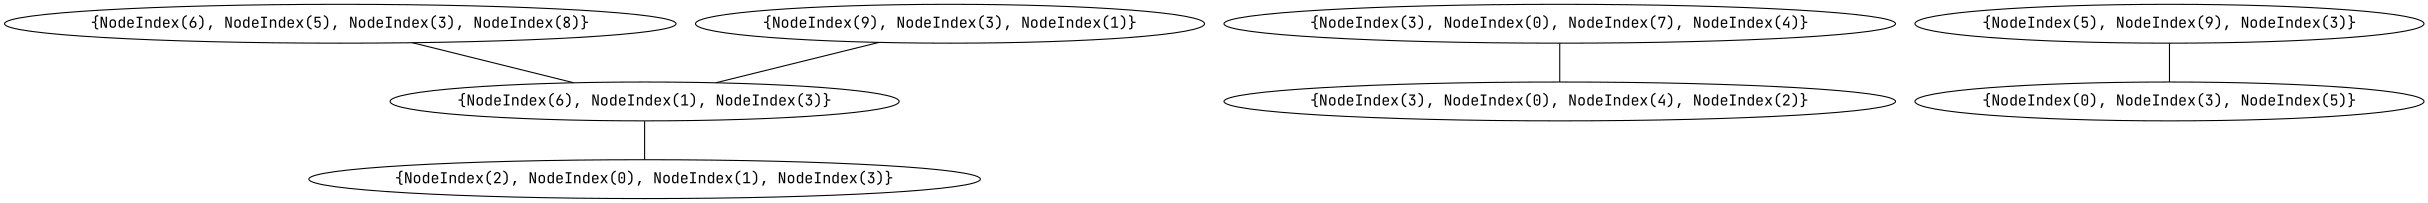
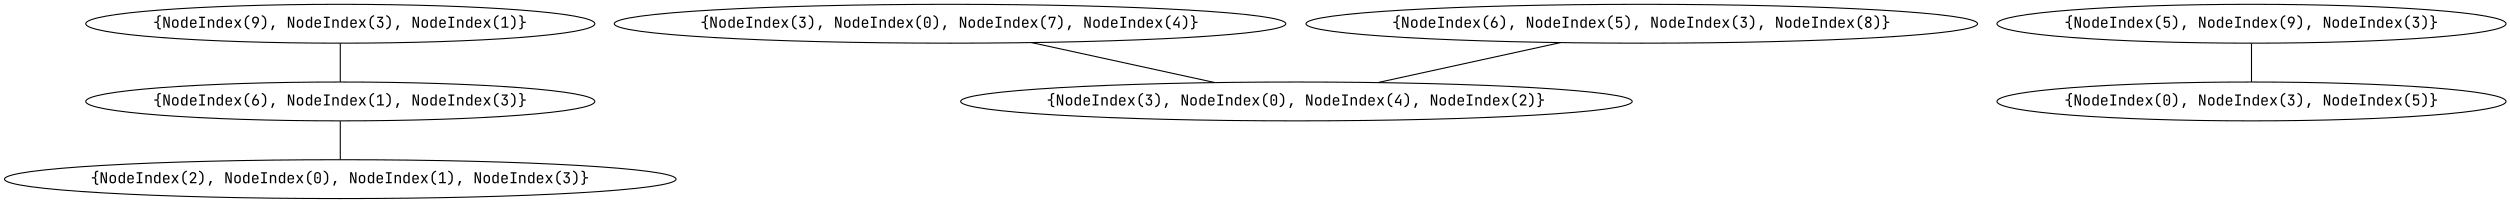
(493, 63) -> (1469, 63)
